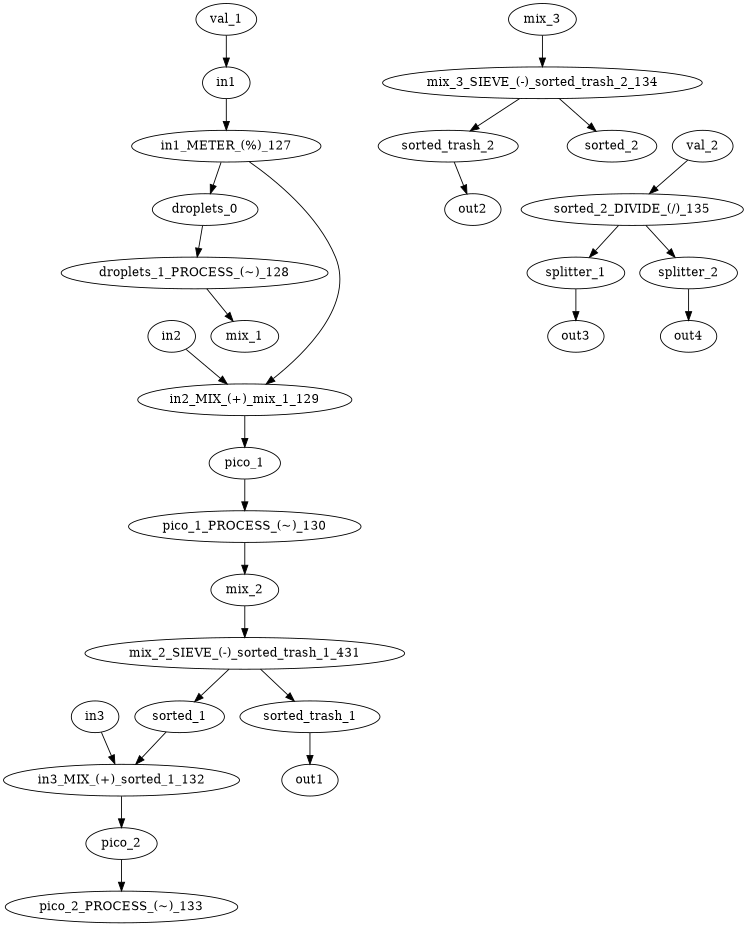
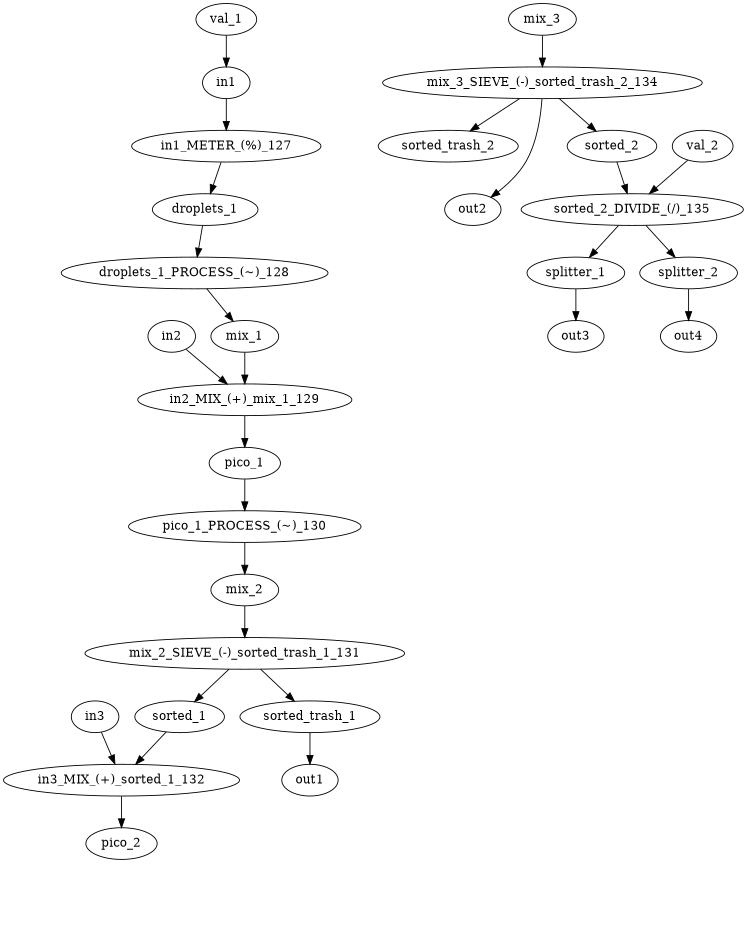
(459, 174) -> (531, 151)
none -> (621, 174)
(205, 210) -> (205, 210)
(337, 265) -> (245, 364)
(245, 653) -> (245, 653)
(122, 907) -> none
